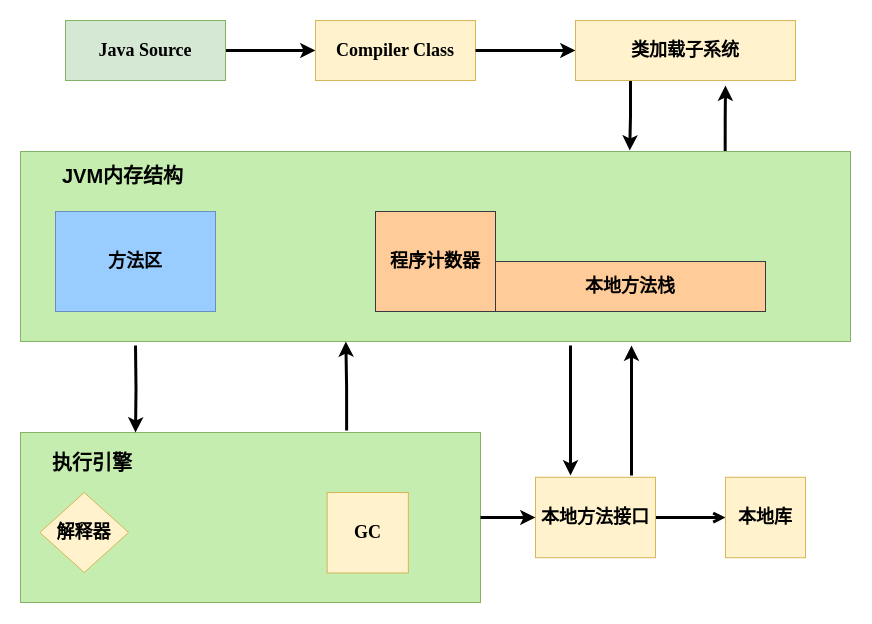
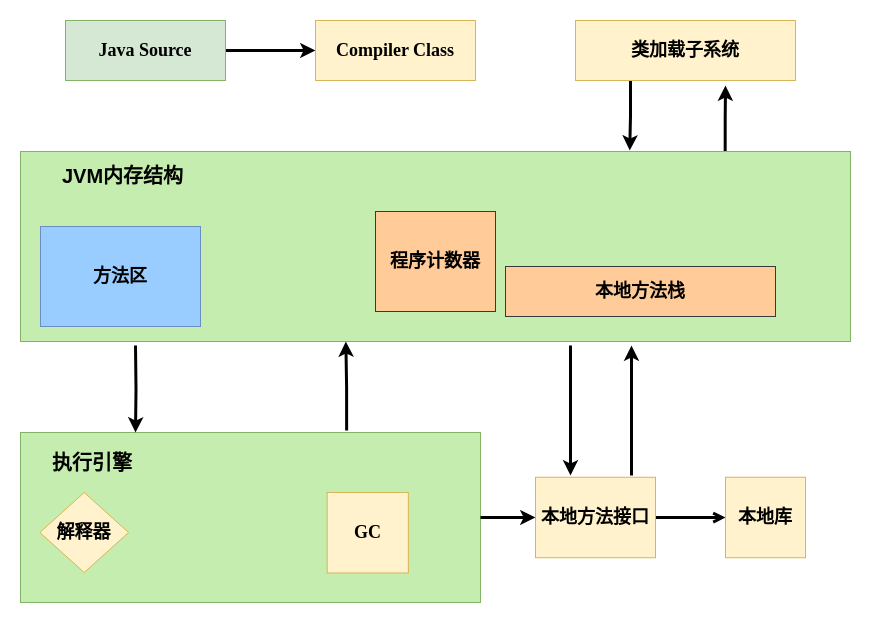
(520, 51) -> none
(136, 262) -> (121, 277)
(631, 287) -> (641, 292)
